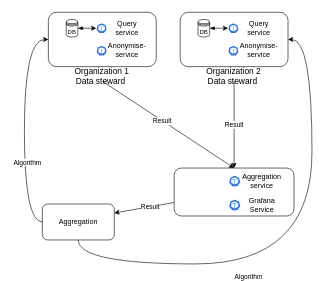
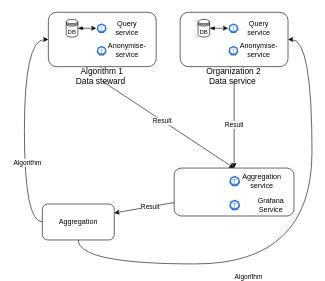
(102, 76) -> (102, 76)
(234, 76) -> (234, 76)
(262, 205) -> (271, 205)
